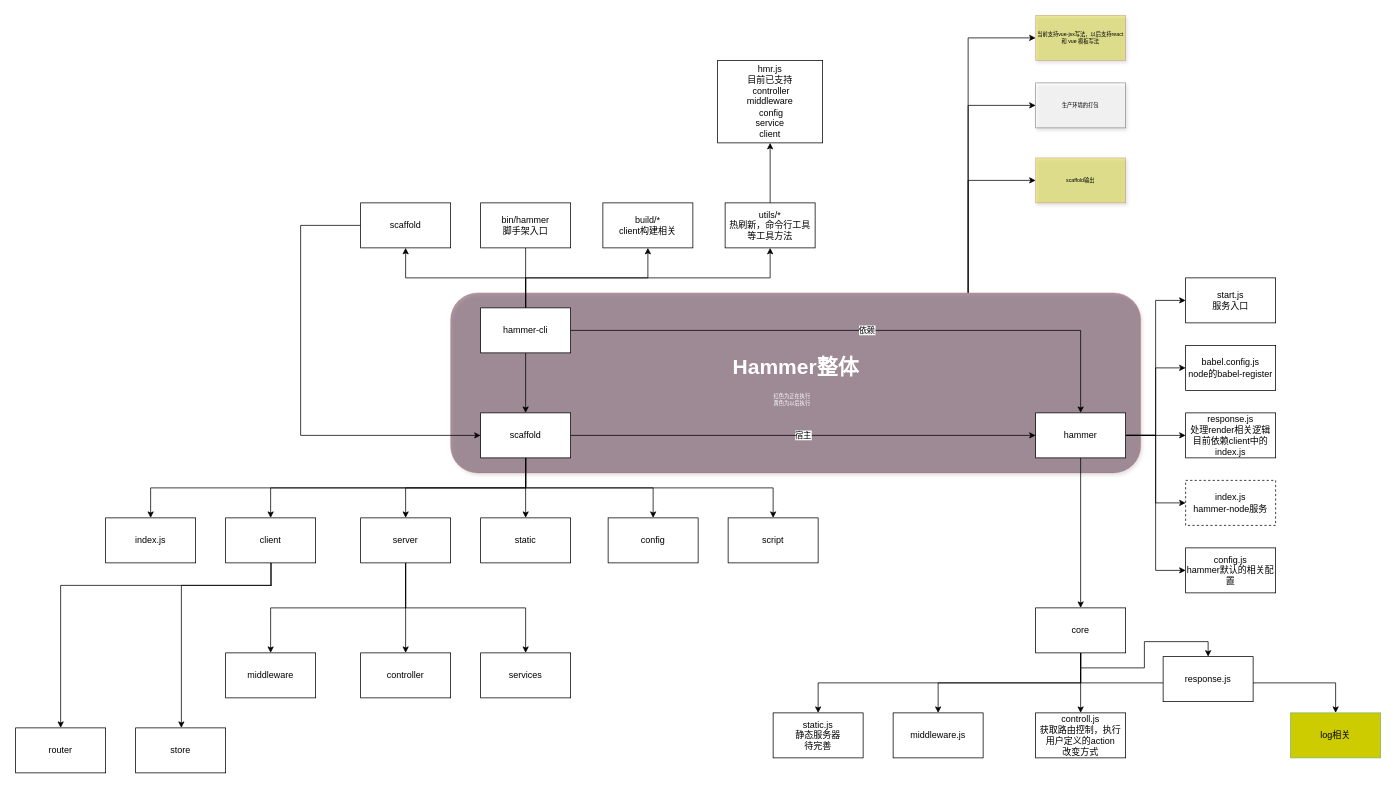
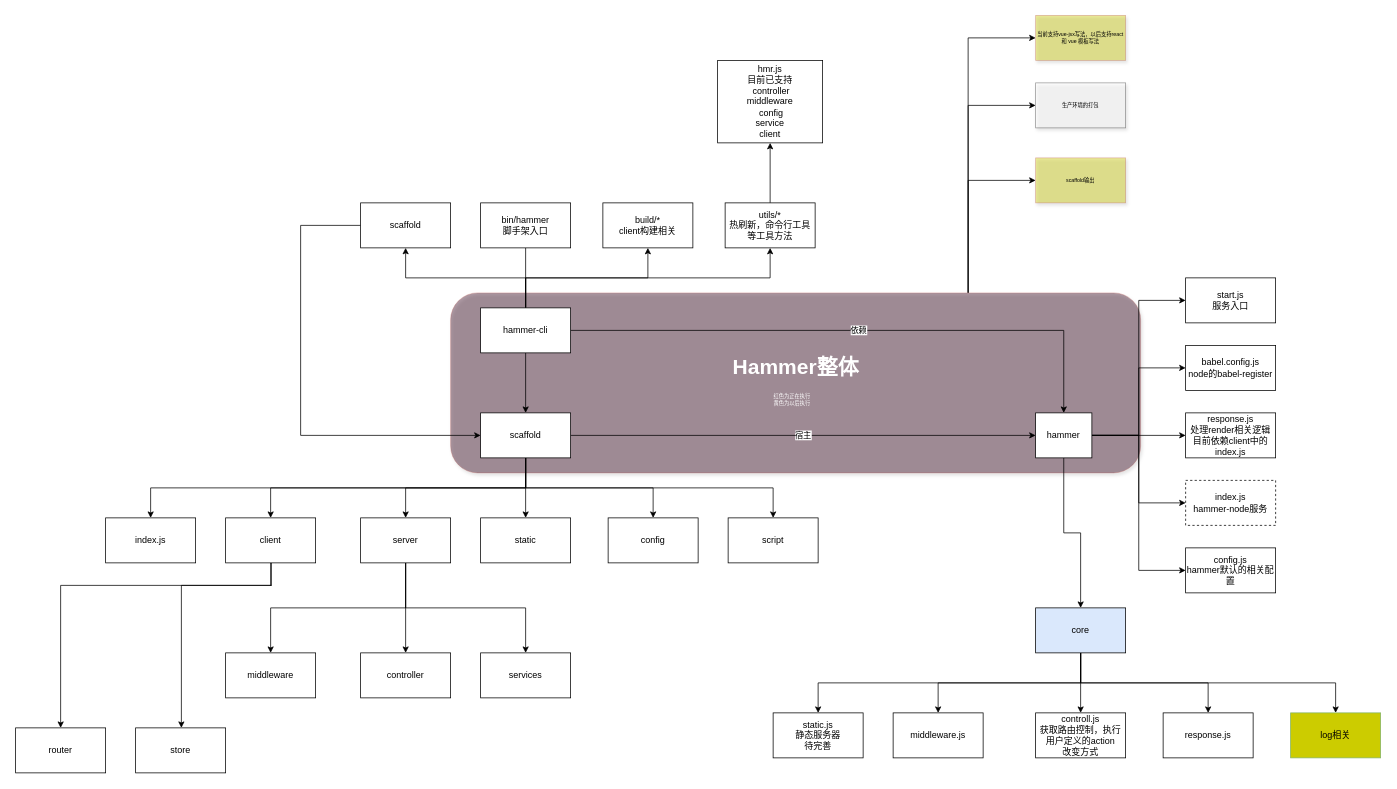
(1080, 435) -> (1064, 435)
(1080, 630) -> (1080, 630)
(1208, 679) -> (1208, 735)
